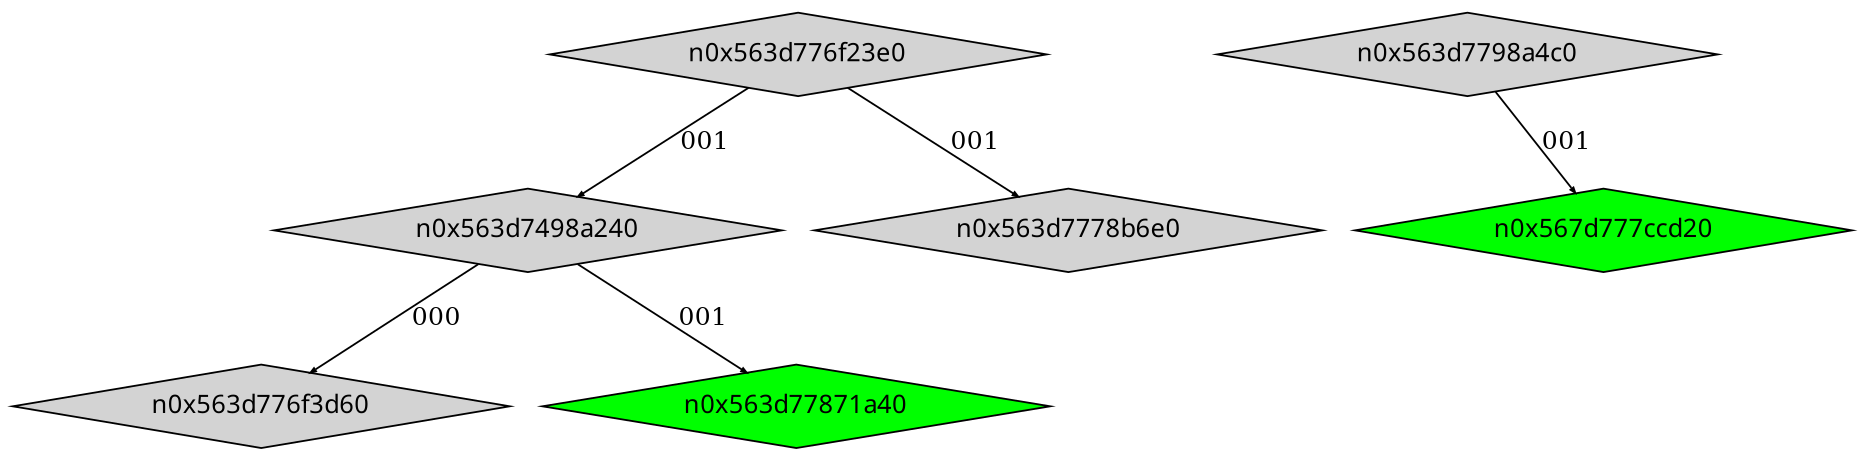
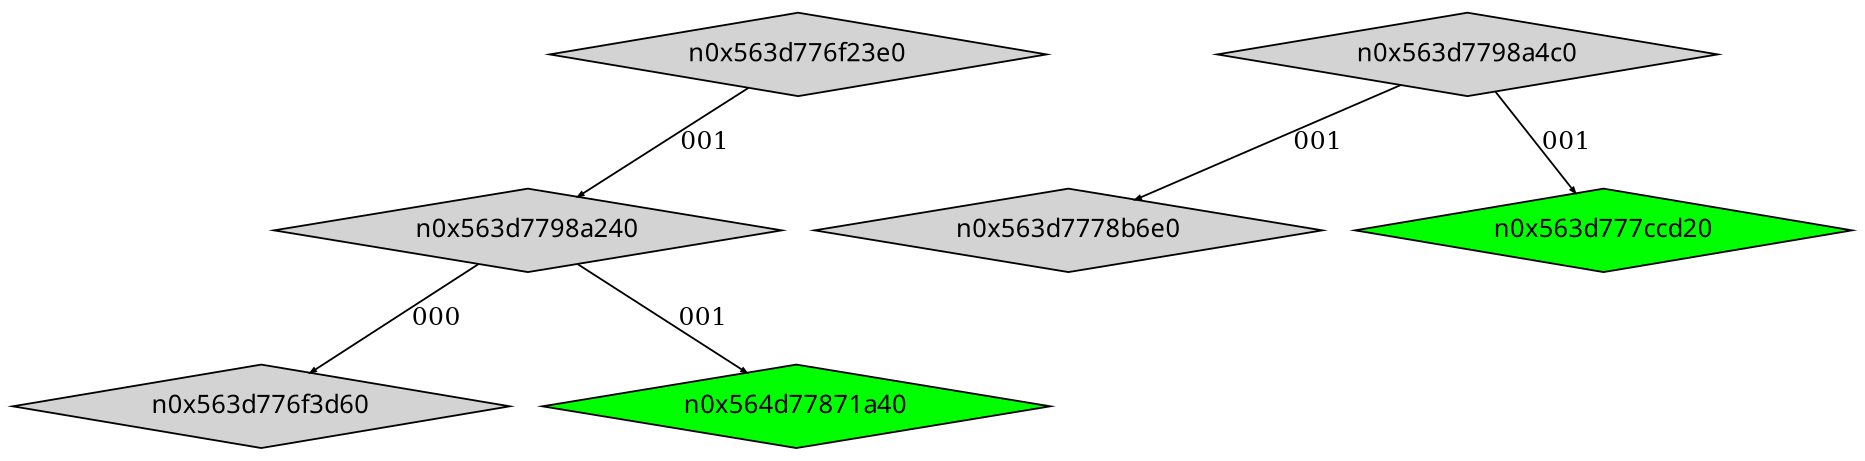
(931, 141) -> (1271, 141)
(528, 230) -> (528, 230)
(1603, 230) -> (1603, 230)
(796, 406) -> (796, 406)
